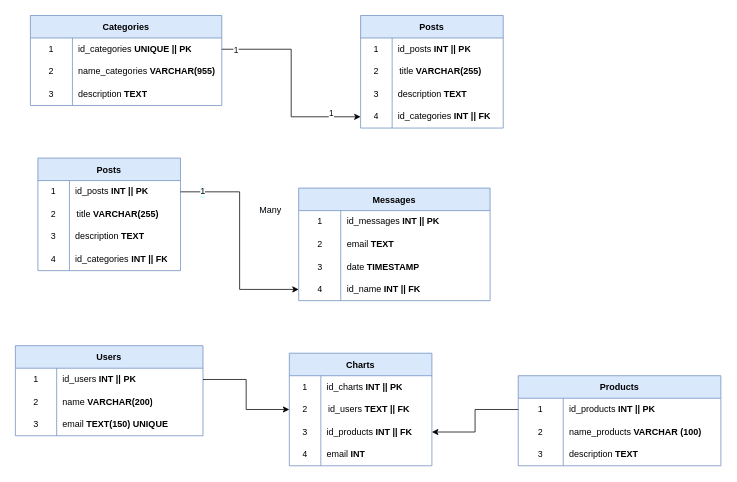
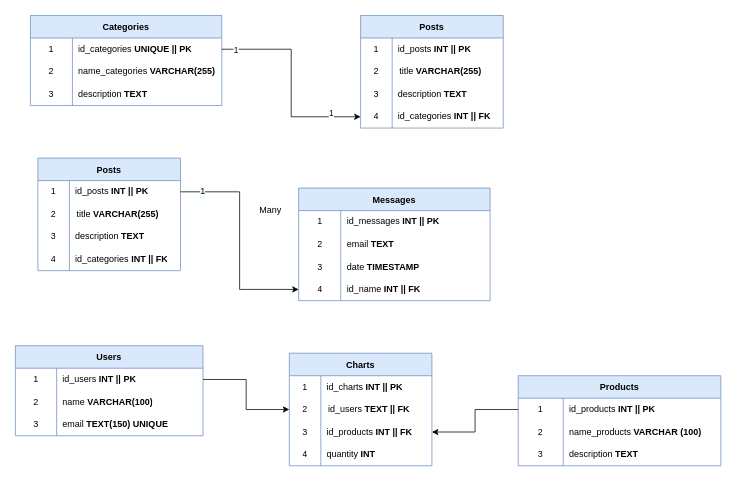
(148, 72) -> (148, 72)
(104, 402) -> (104, 402)
(346, 454) -> (355, 454)
